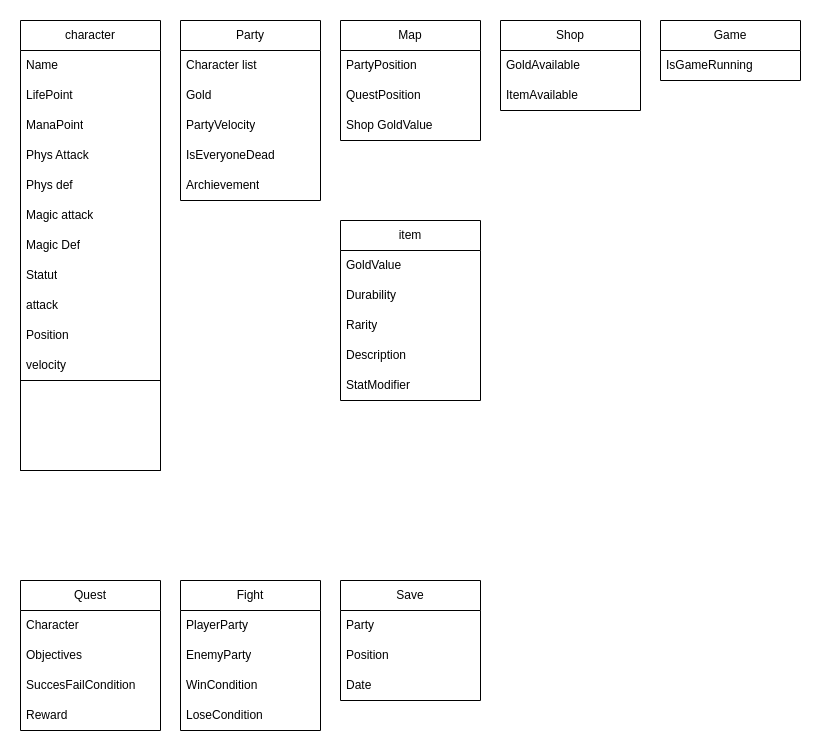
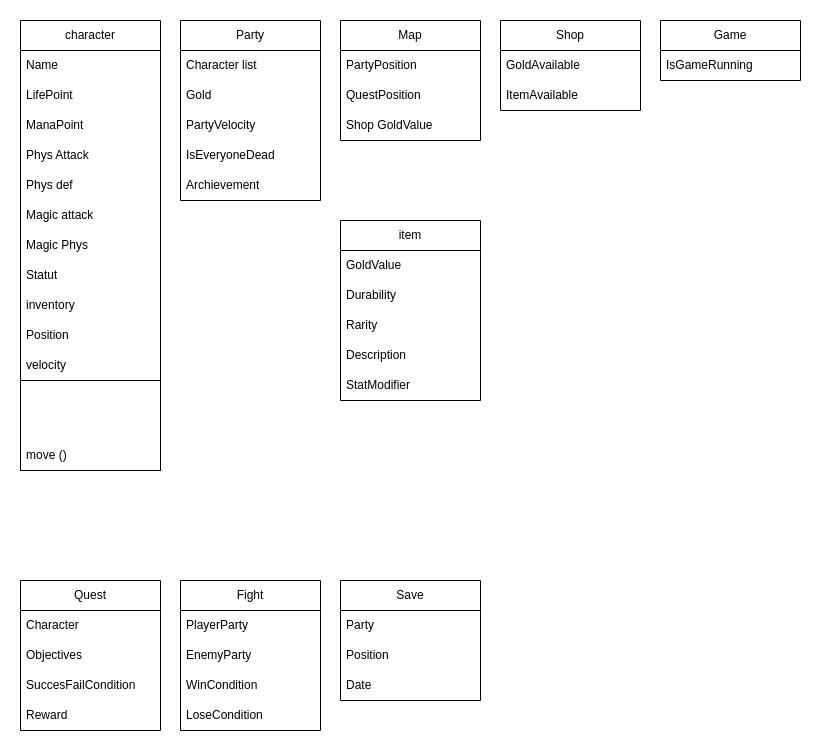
(54, 246) -> (57, 246)
(47, 306) -> (55, 306)
none -> (61, 456)
